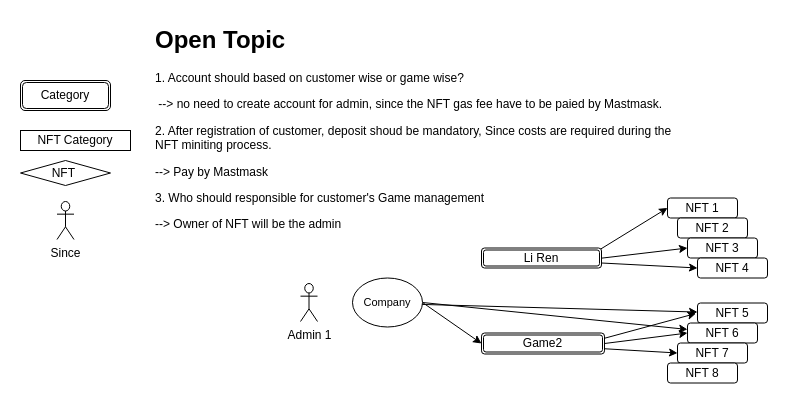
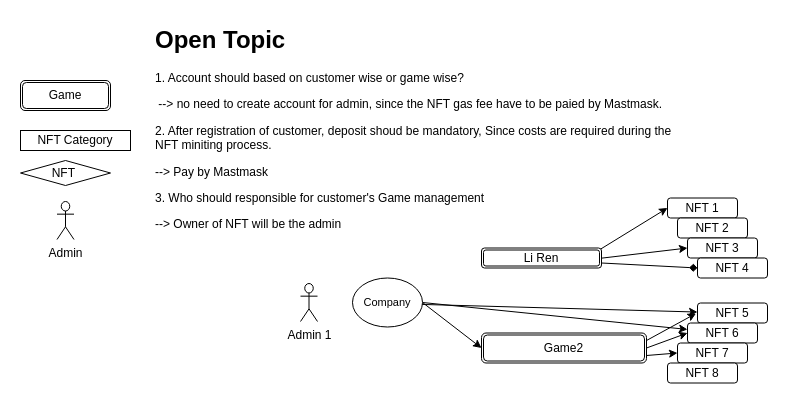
(66, 96) -> (66, 96)
(66, 254) -> (66, 254)
(689, 268) -> (689, 268)
(543, 344) -> (564, 348)
